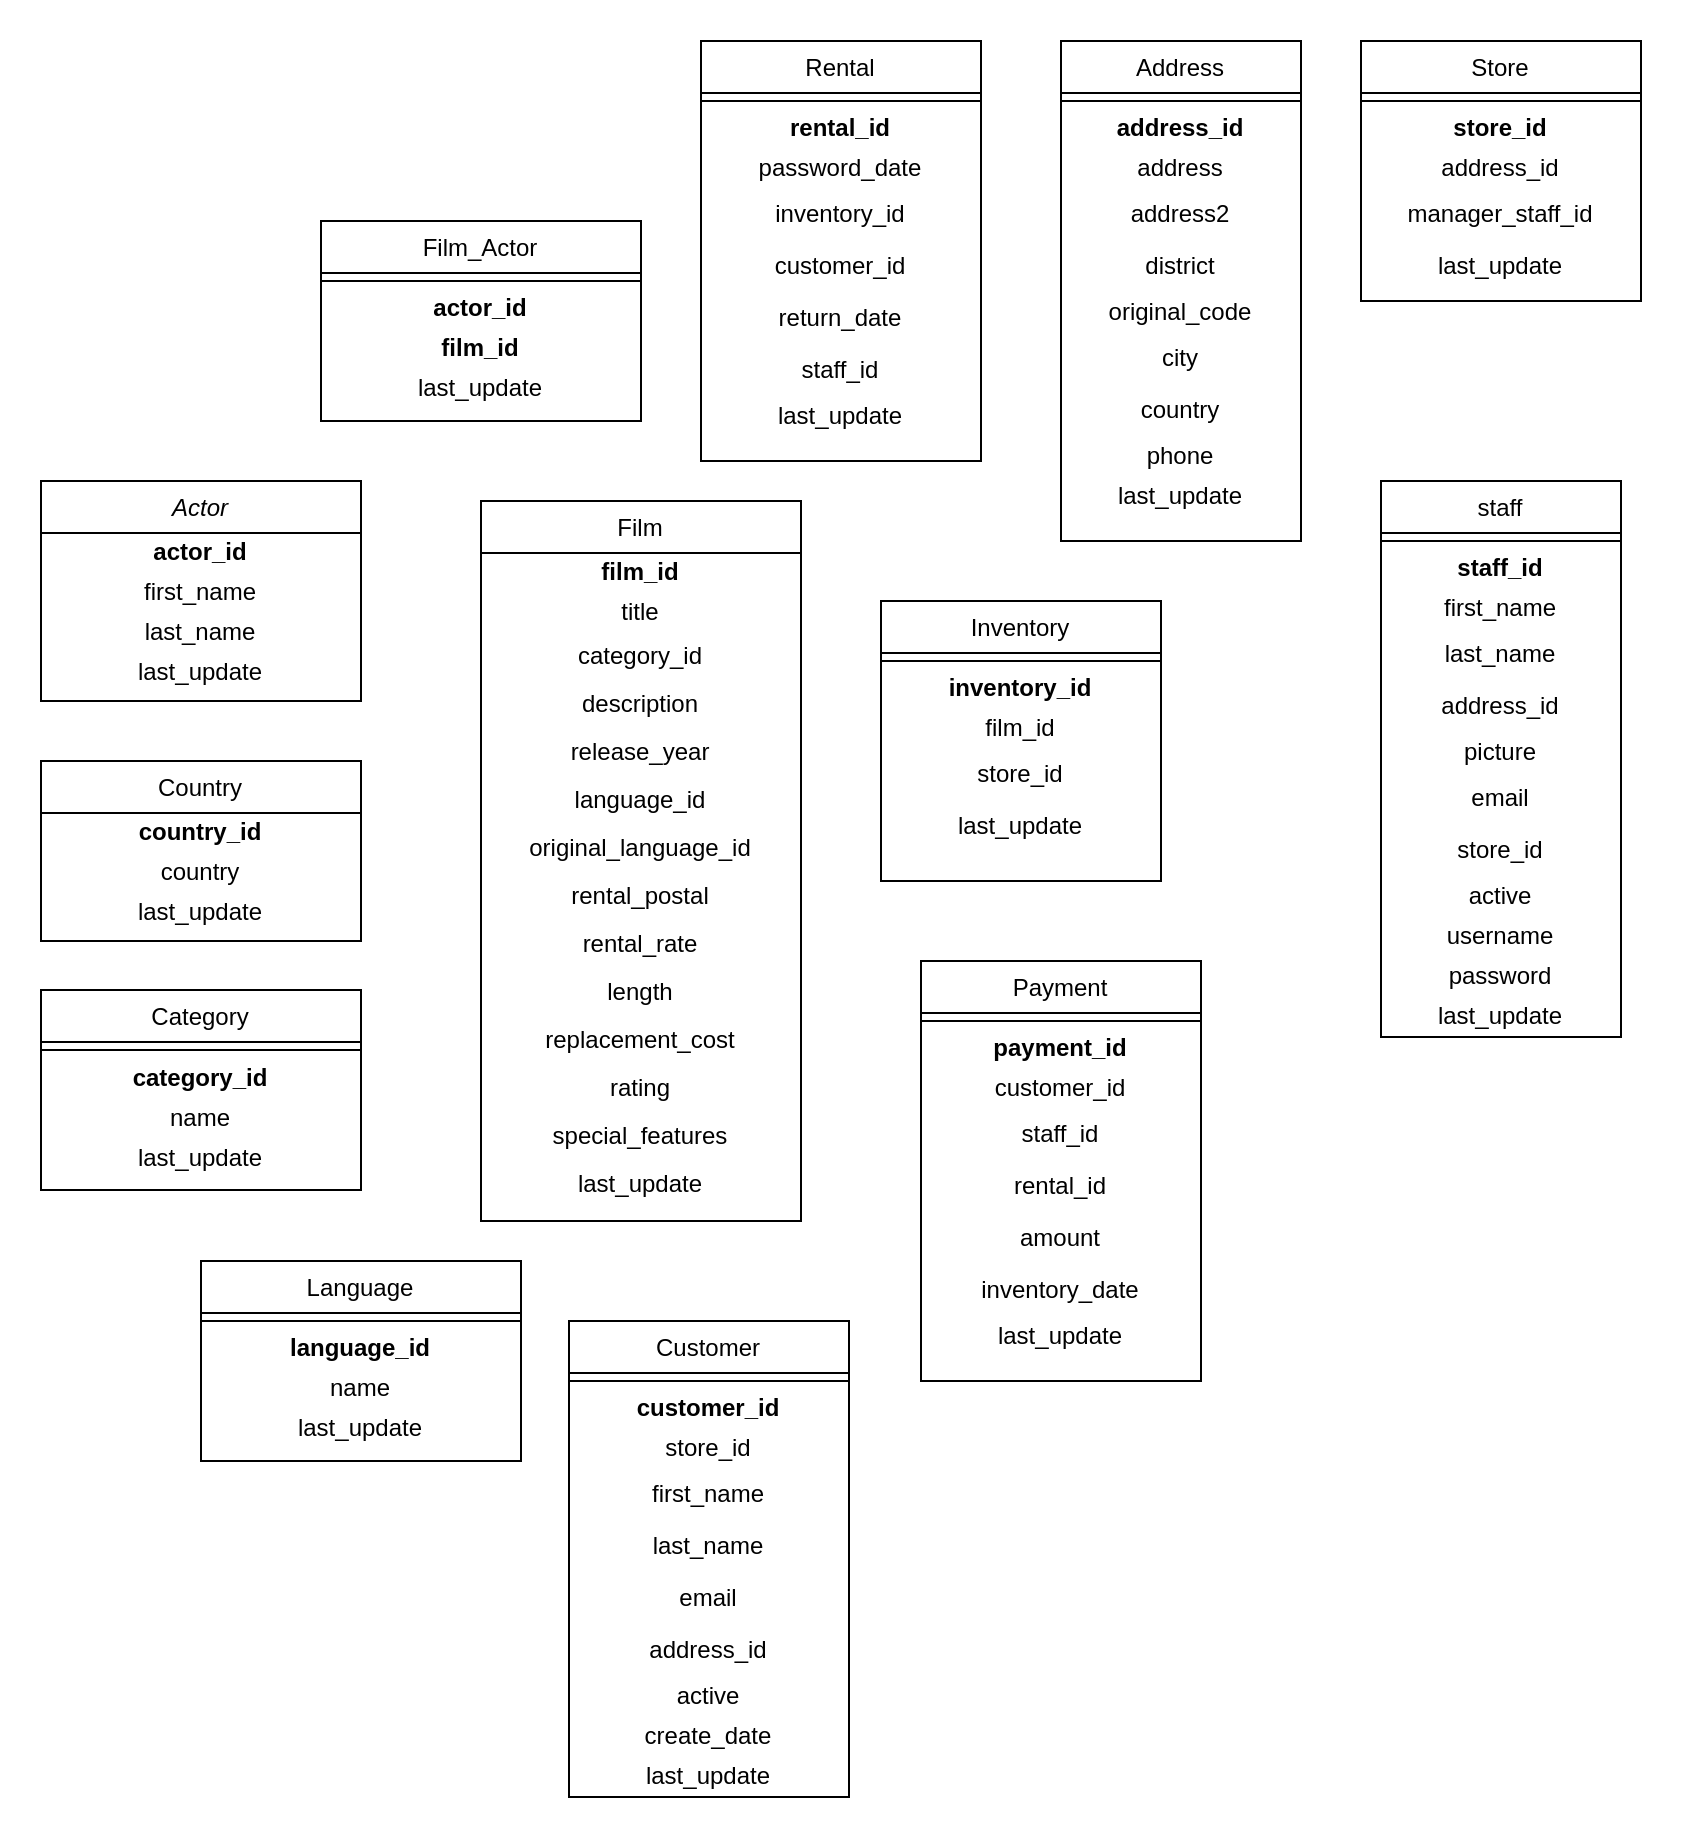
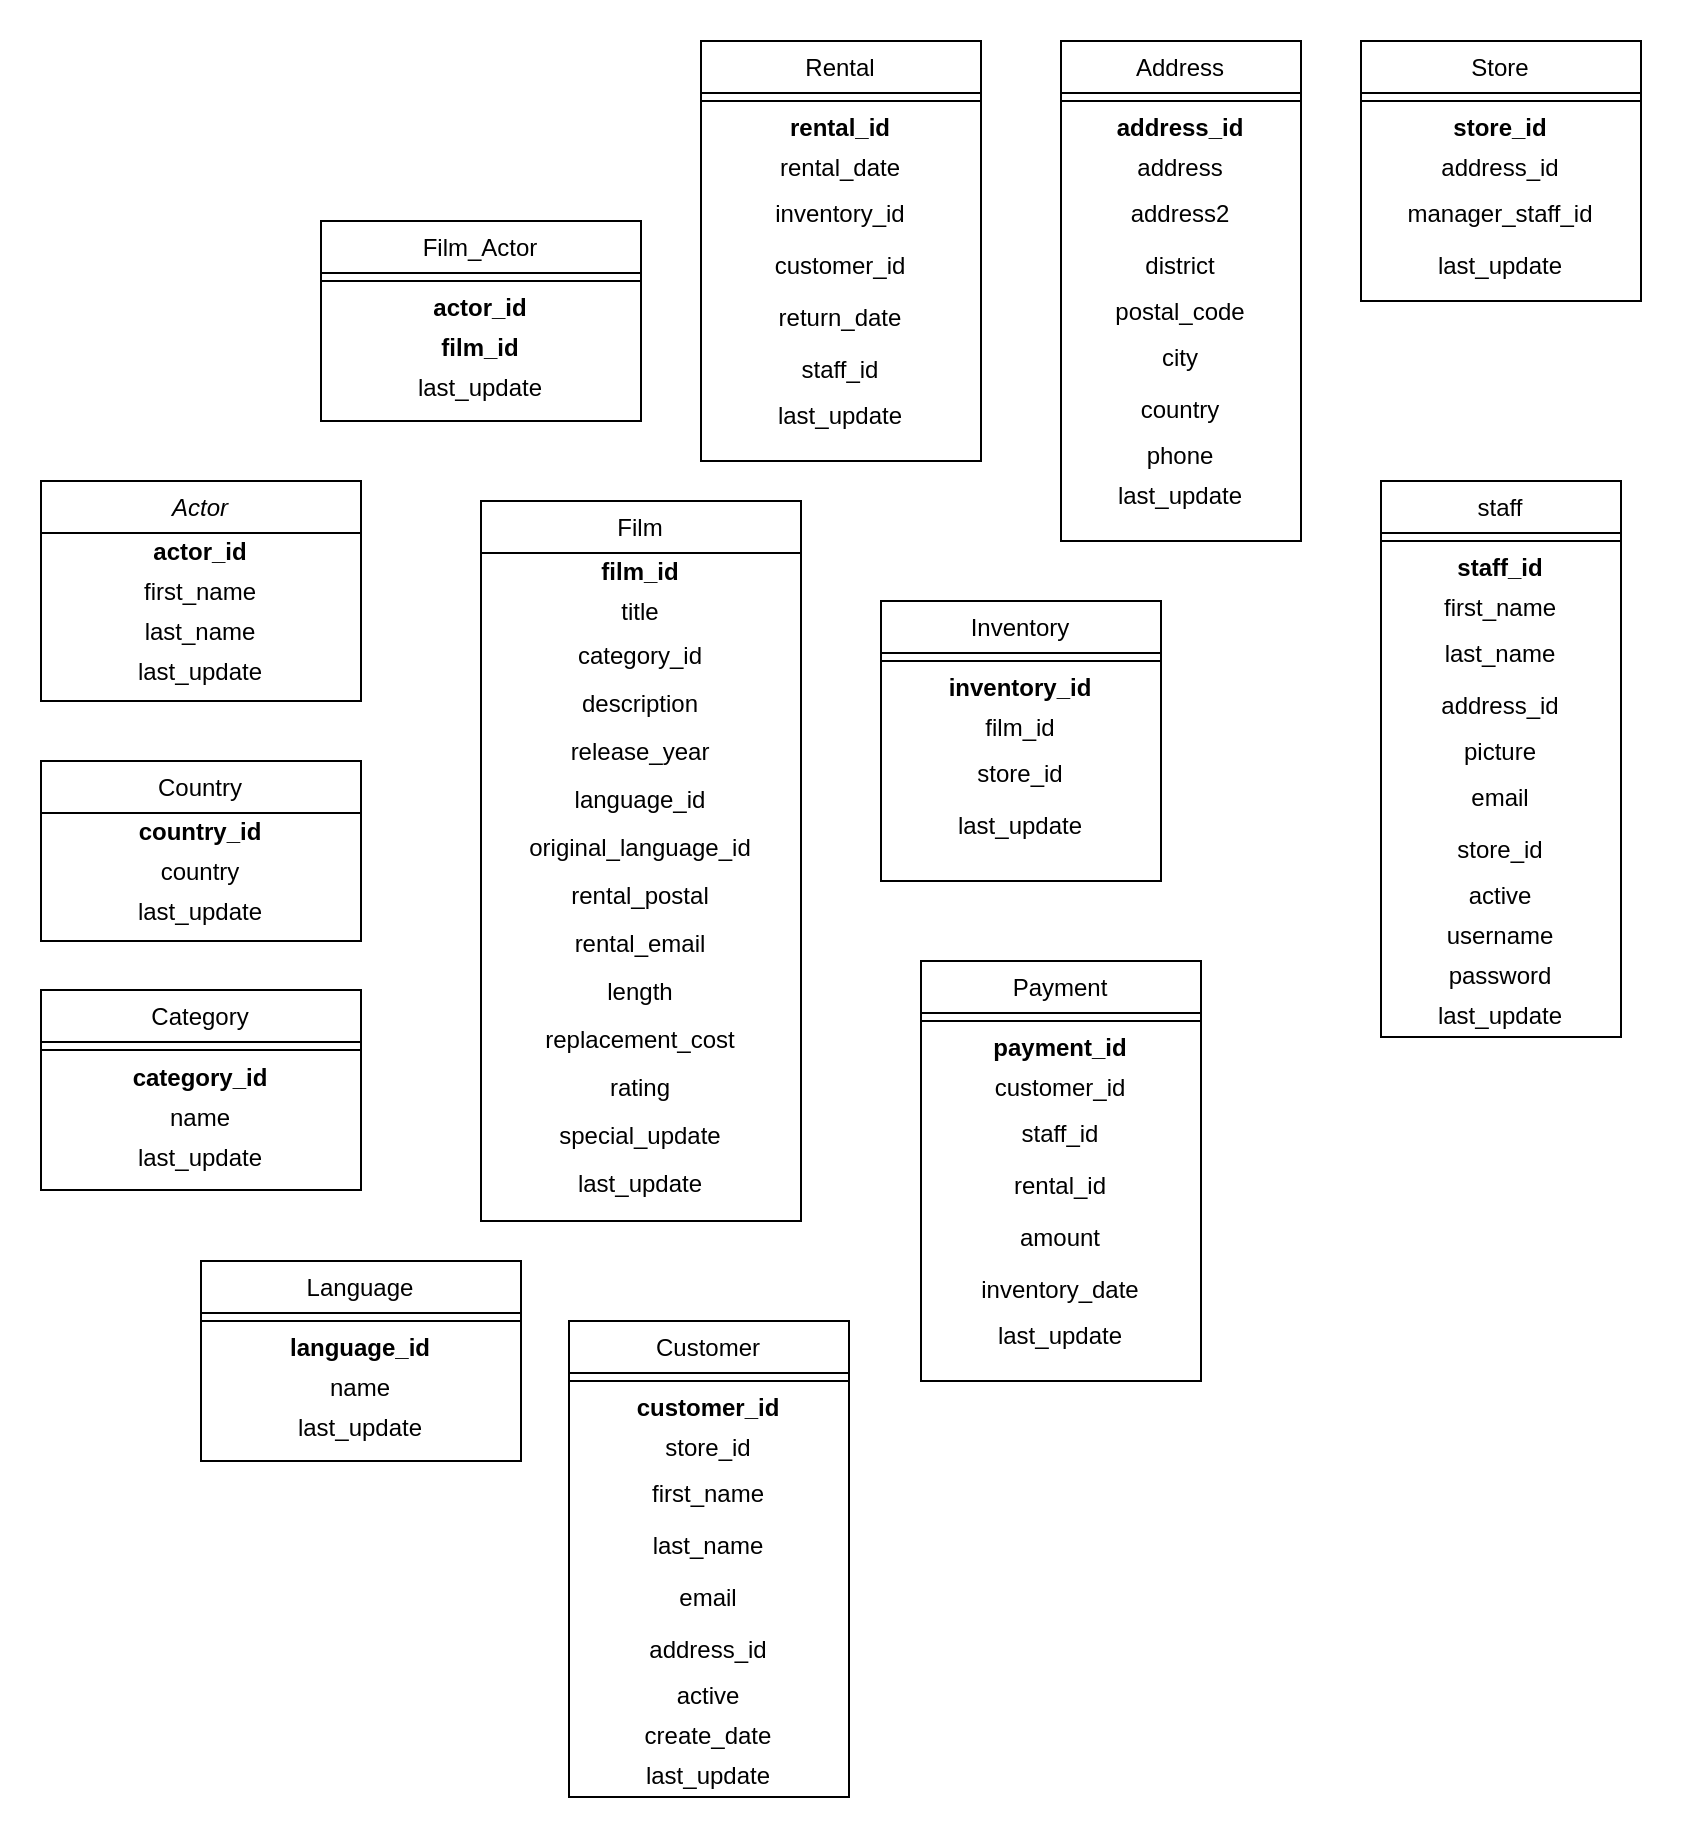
(841, 169) -> (841, 169)
(1181, 313) -> (1181, 313)
(641, 945) -> (641, 945)
(641, 1137) -> (641, 1137)
